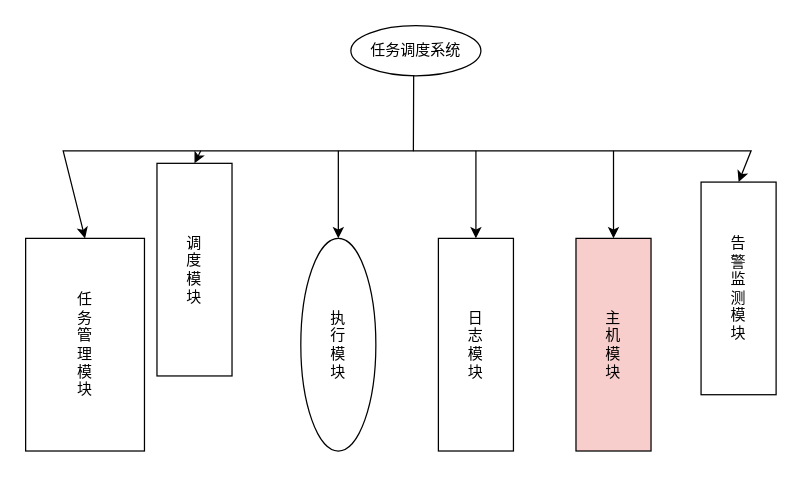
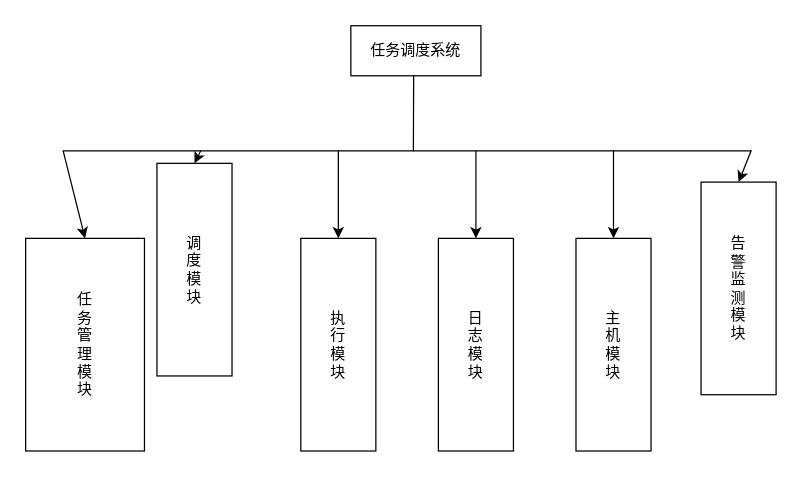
(416, 51) -> (416, 51)
(338, 344) -> (338, 344)
(613, 344) -> (613, 344)
